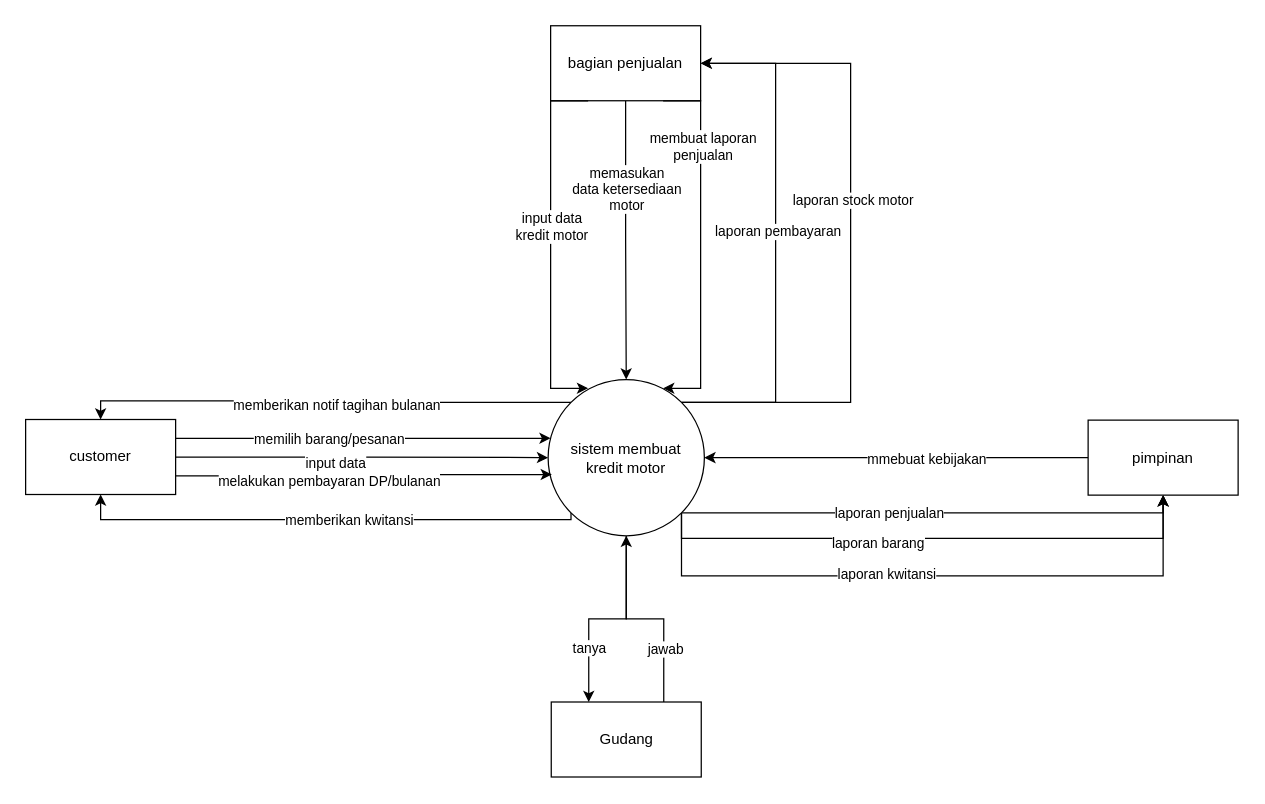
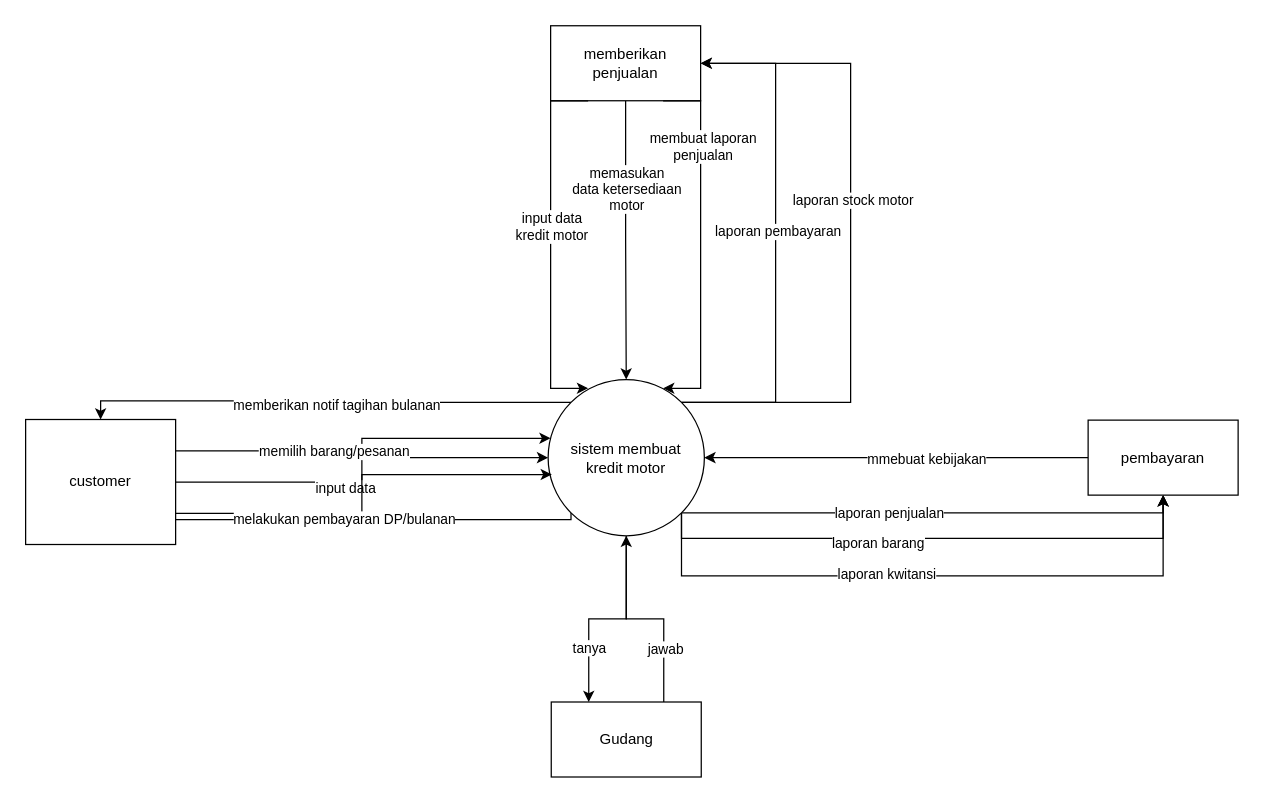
(626, 63) -> (626, 63)
(101, 457) -> (101, 482)
(1163, 458) -> (1163, 458)
